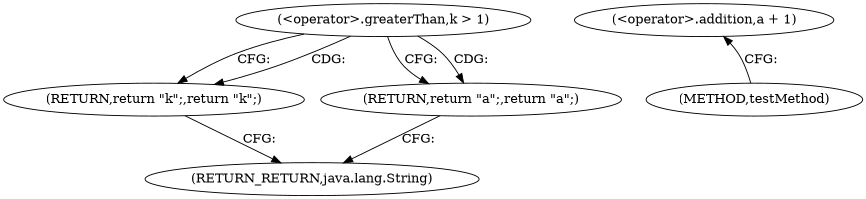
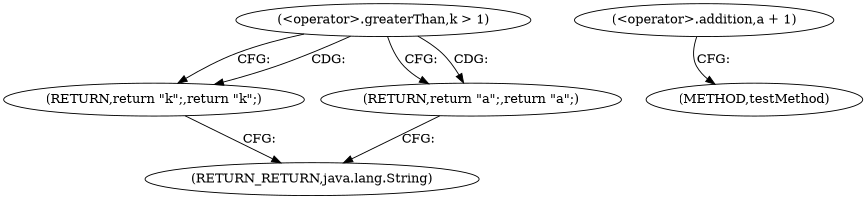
(743, 62) -> (694, 60)
